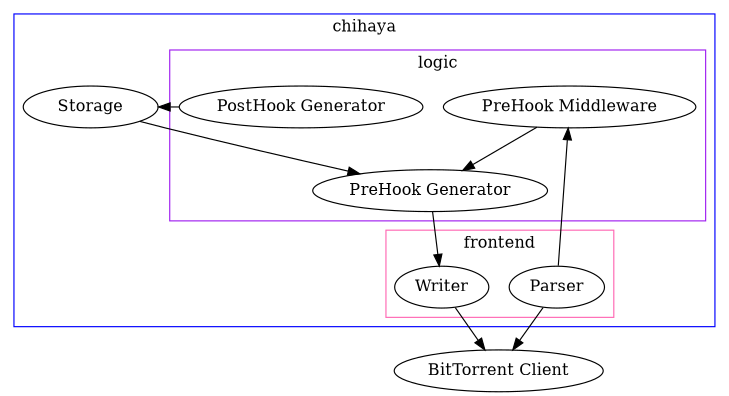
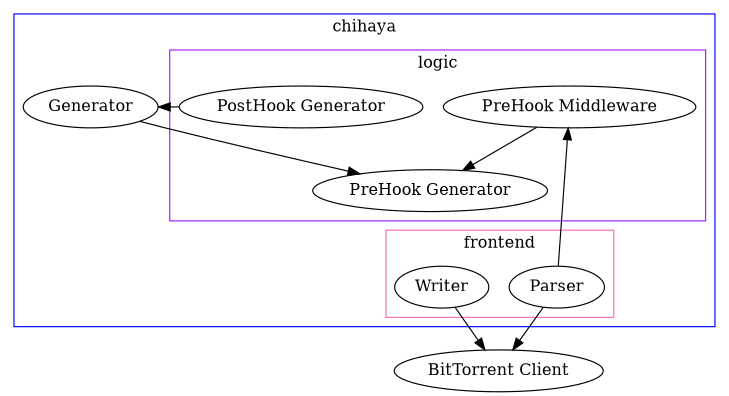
(91, 107) -> (91, 107)
(436, 237) -> none
